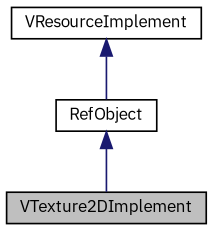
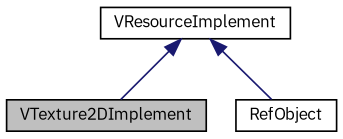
(106, 170) -> (145, 75)
